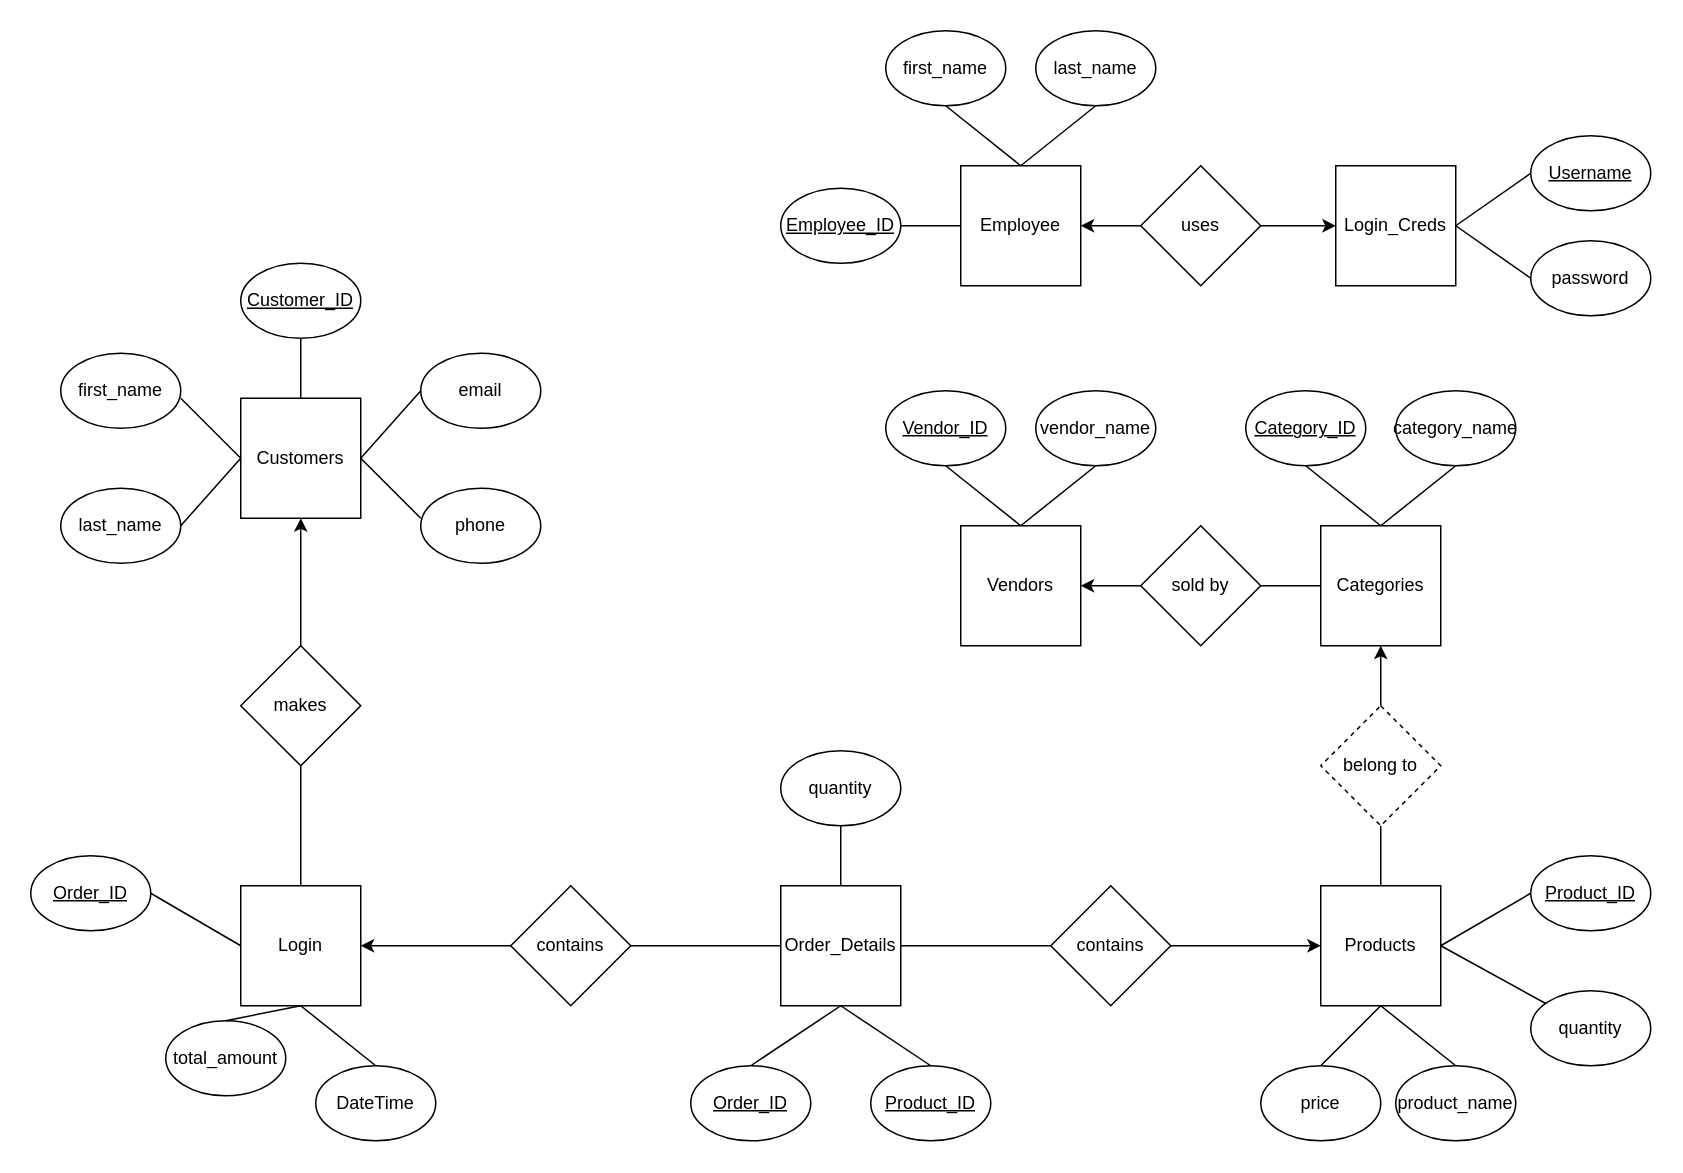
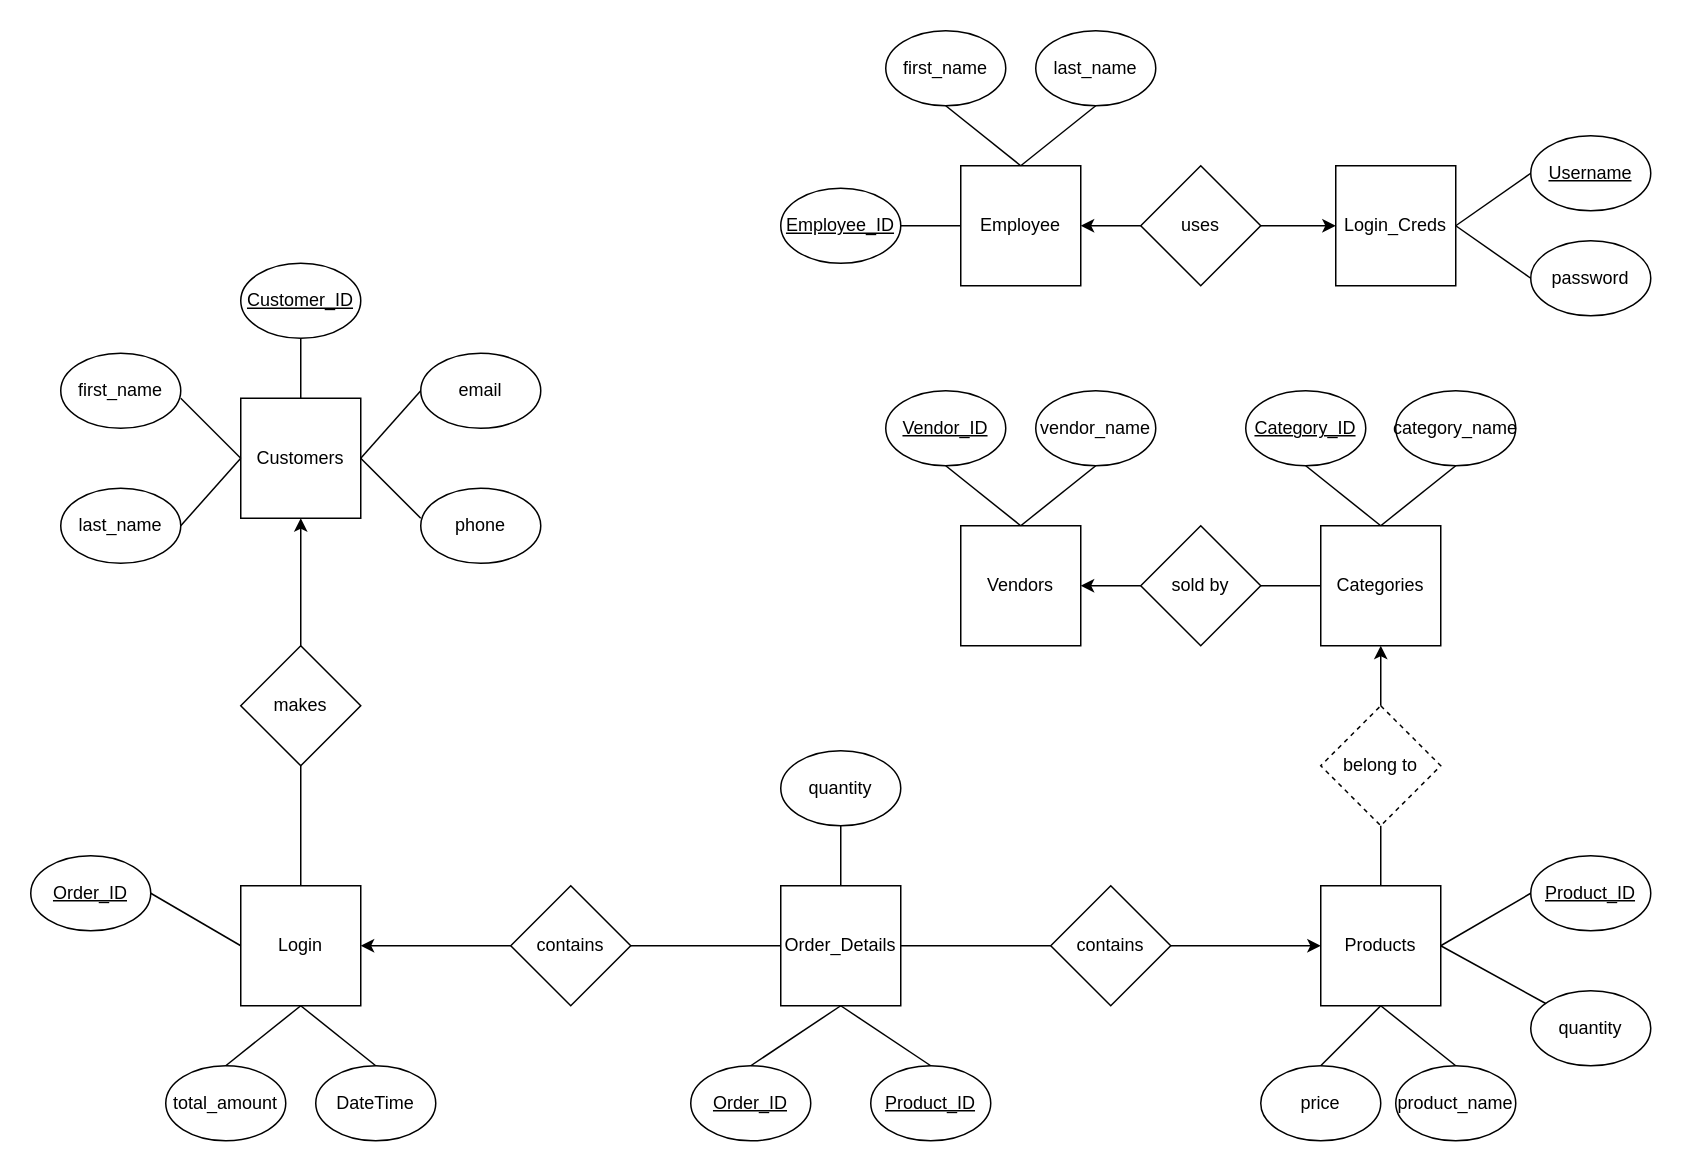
(226, 1058) -> (226, 1103)
